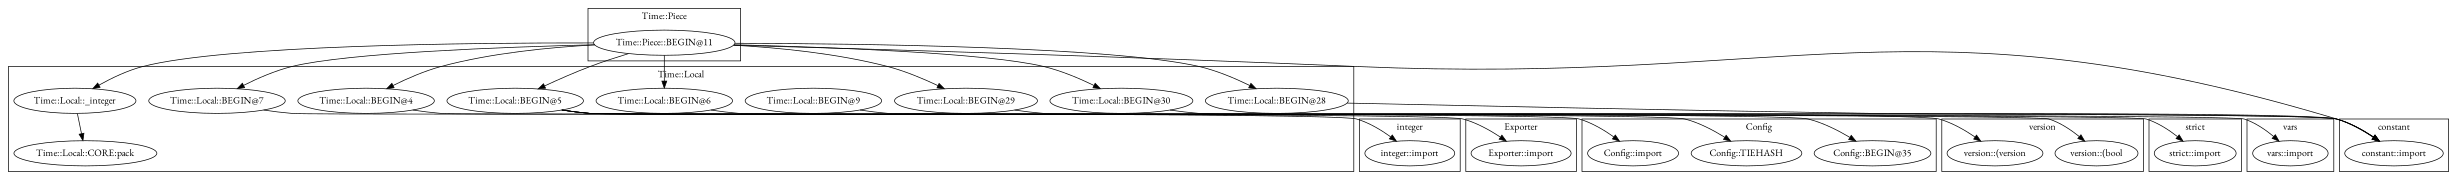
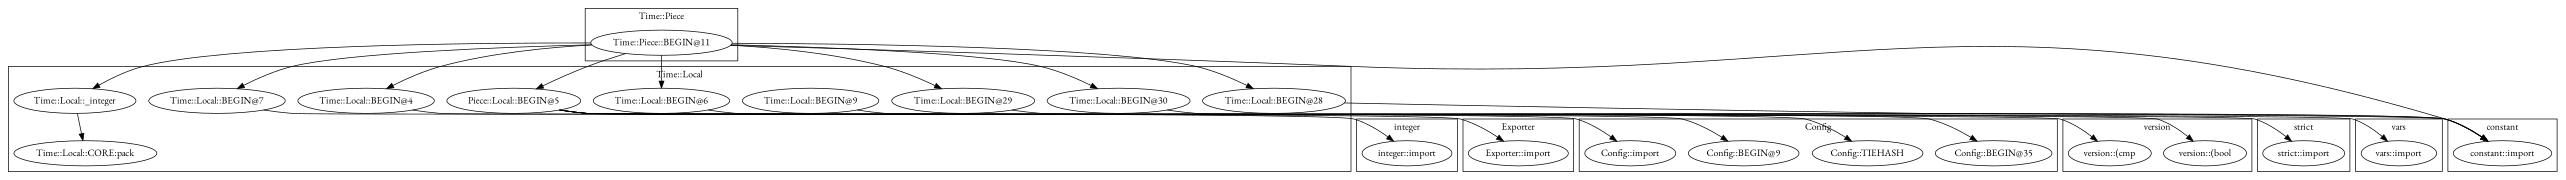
(515, 101) -> (514, 101)
none -> (1744, 153)
(1995, 153) -> (2110, 153)
